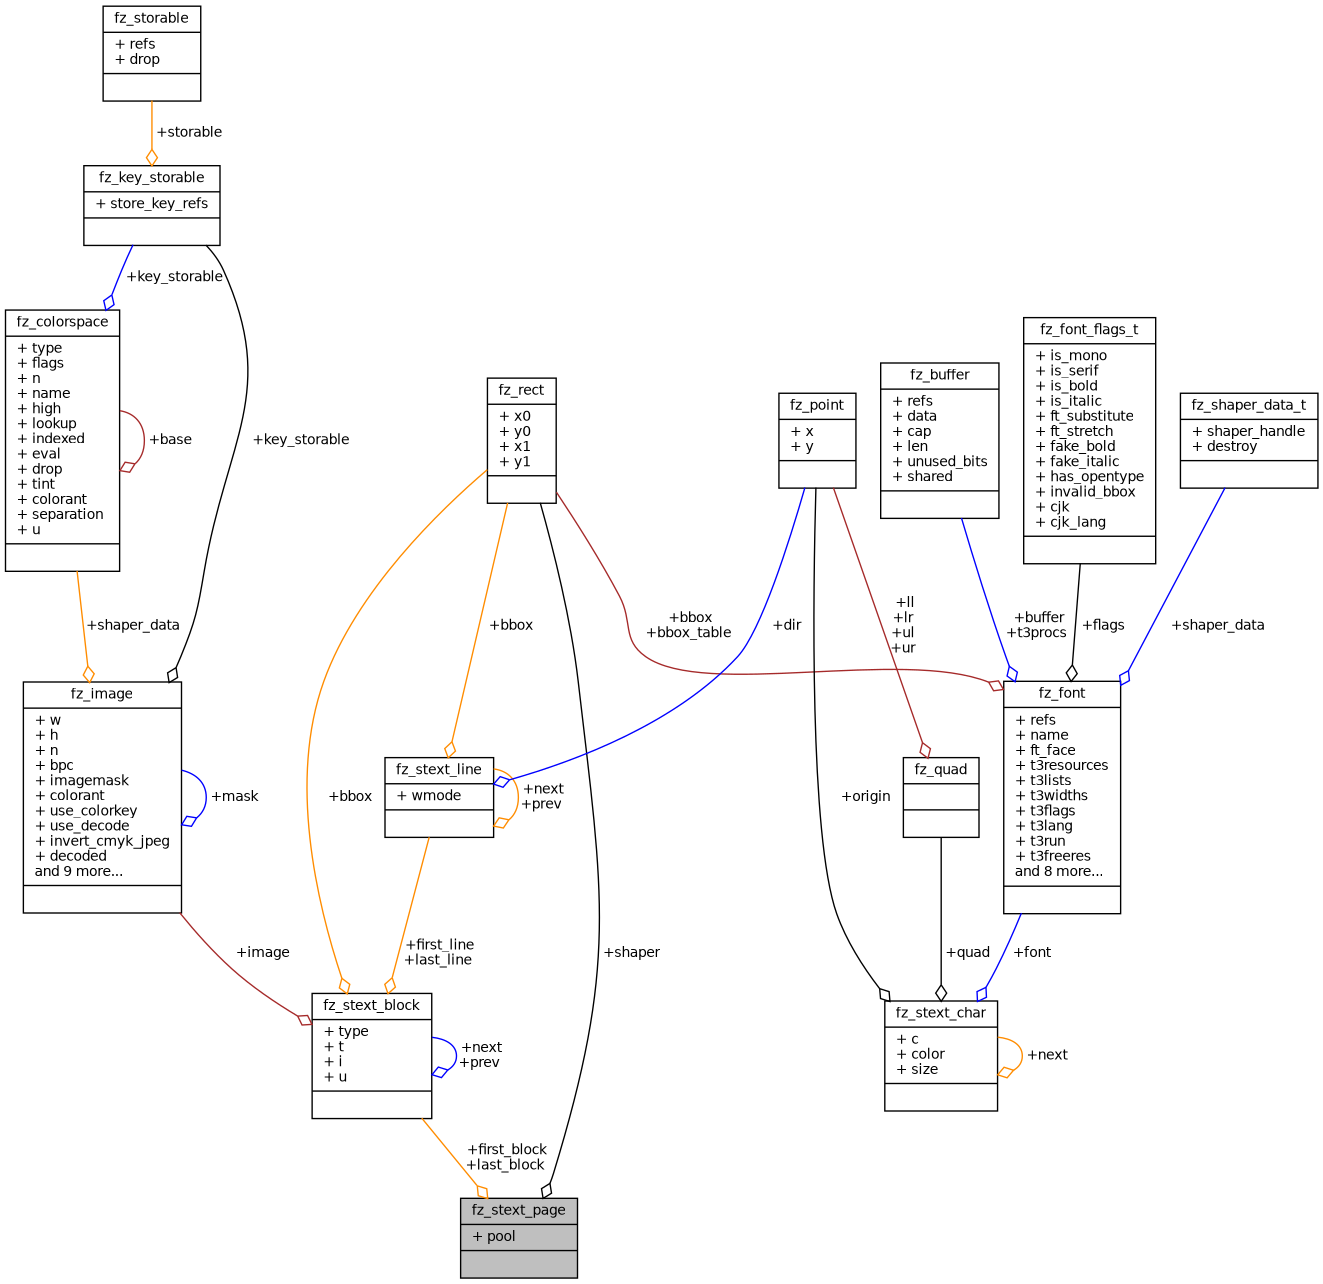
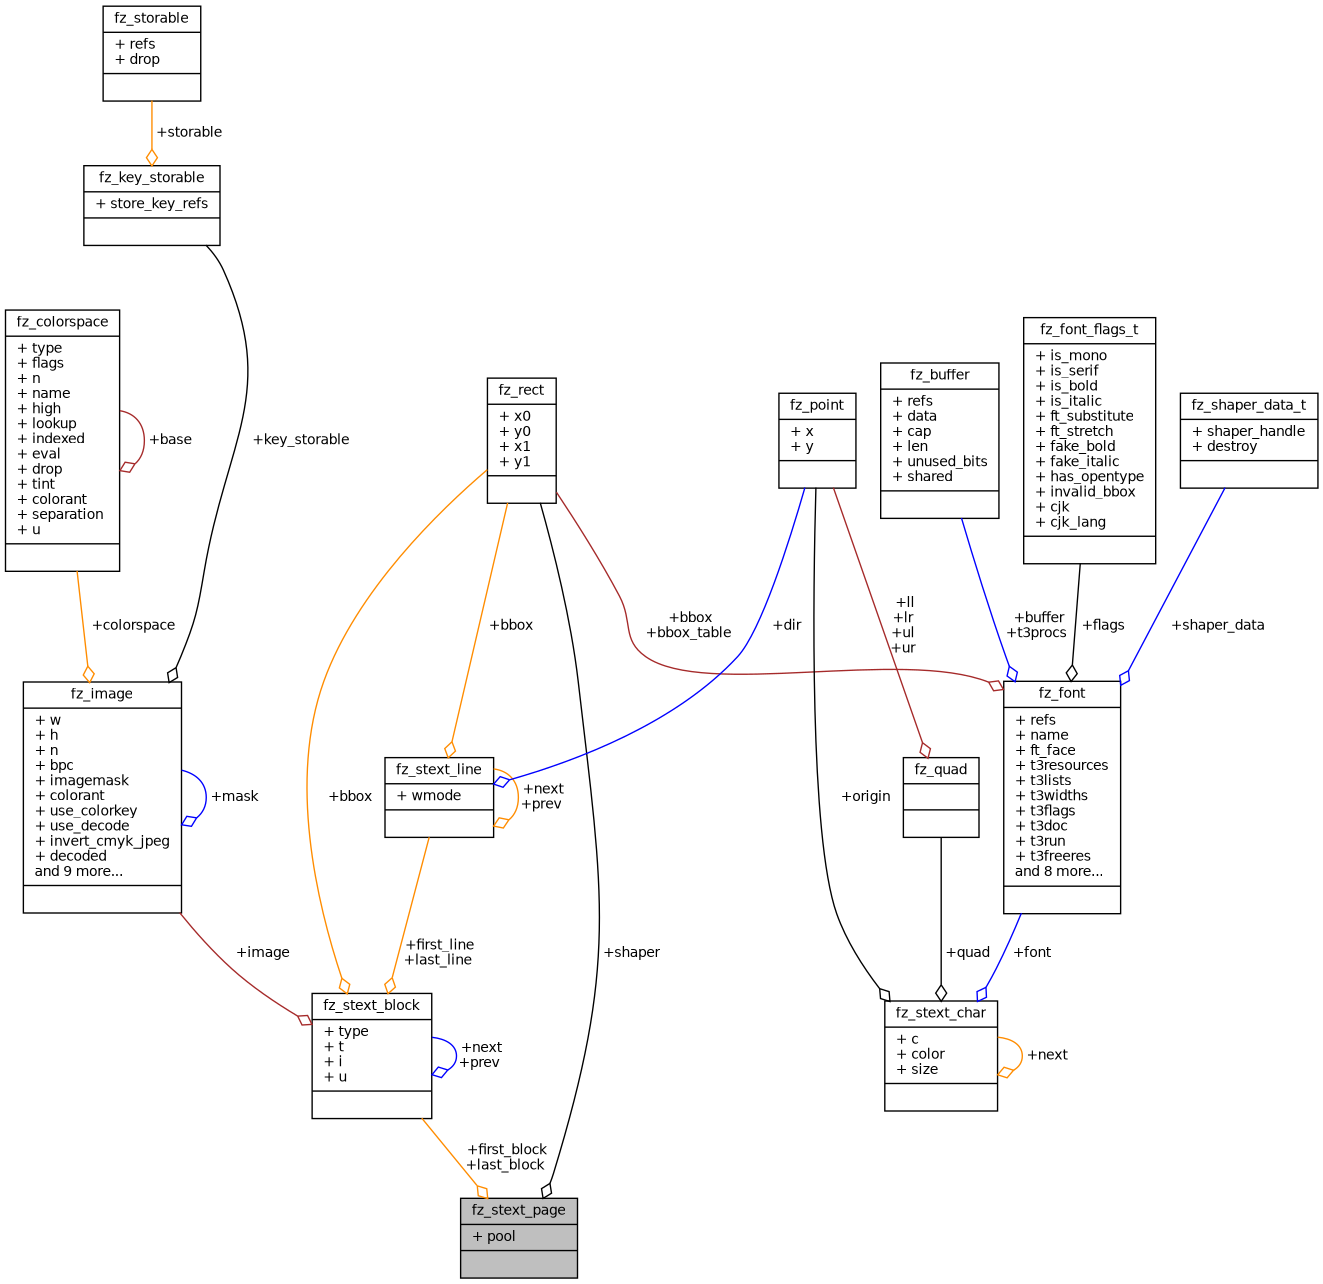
(122, 269) -> none
(131, 626) -> (131, 626)
(1044, 826) -> (1042, 826)
